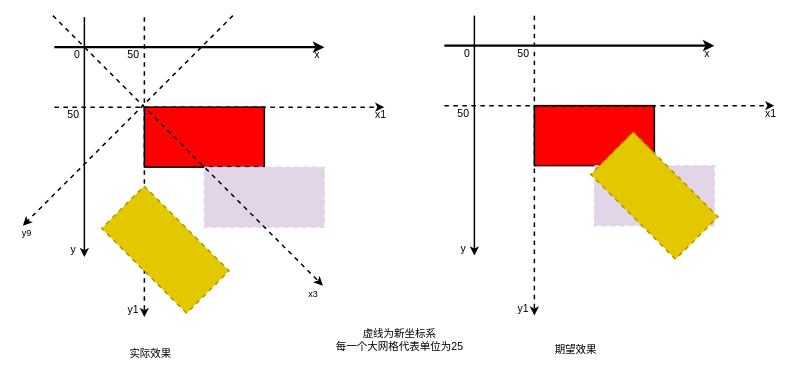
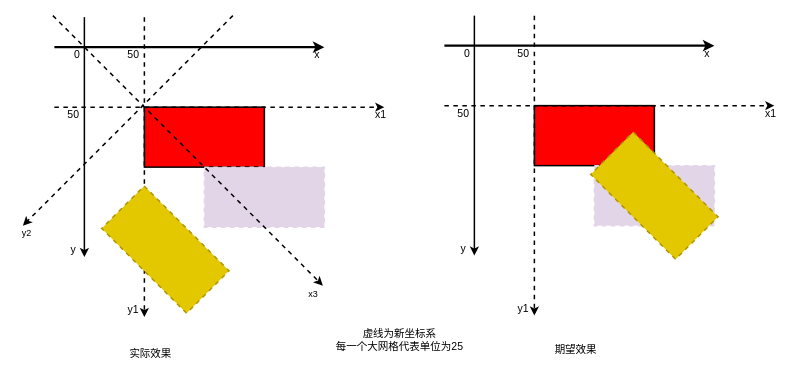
(27, 233) -> (27, 233)
